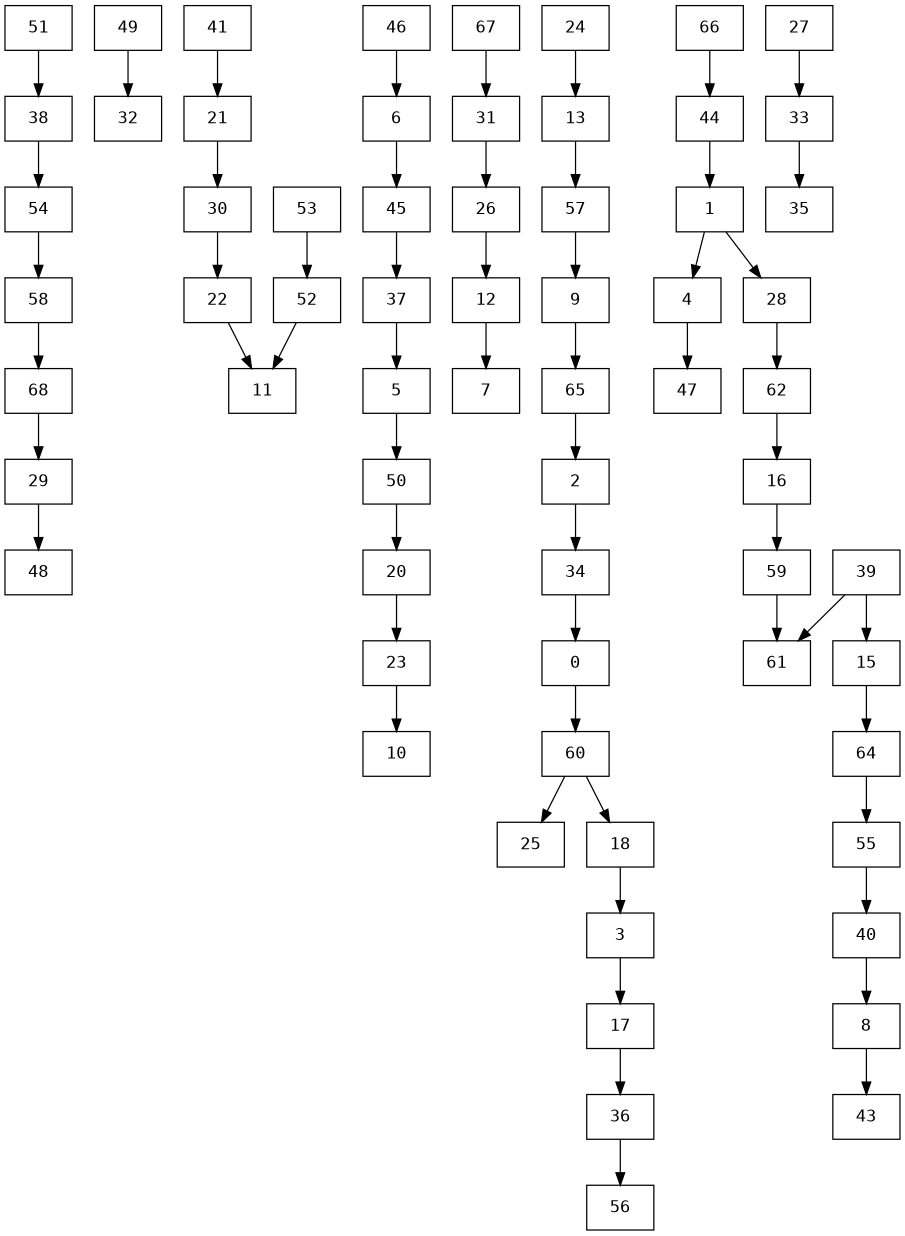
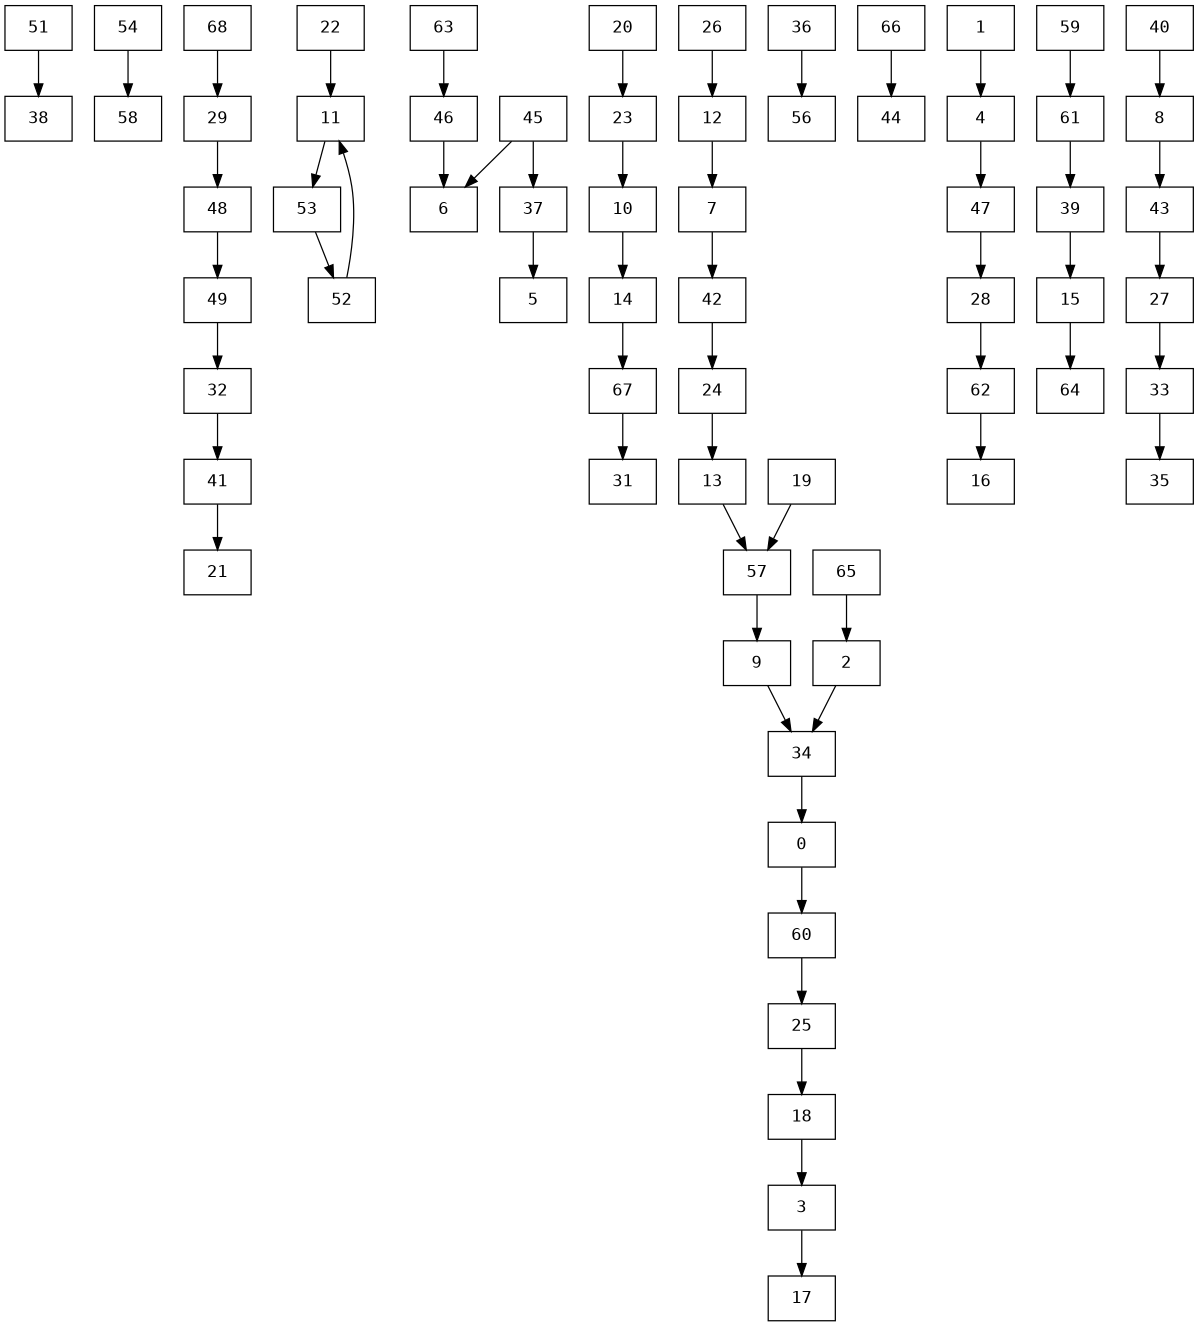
none -> (444, 28)
(39, 158) -> none
none -> (320, 158)
(397, 158) -> (493, 160)
(486, 158) -> none
(710, 158) -> none
(218, 209) -> none
none -> (218, 249)
none -> (1160, 249)
(740, 250) -> (981, 249)
none -> (623, 300)
none -> (712, 300)
(39, 339) -> none
(576, 339) -> (777, 703)
none -> (218, 430)
(397, 482) -> none
none -> (802, 482)
(777, 521) -> none
(826, 613) -> (1070, 158)
(595, 794) -> (802, 1065)
(866, 845) -> none
(620, 1065) -> none
